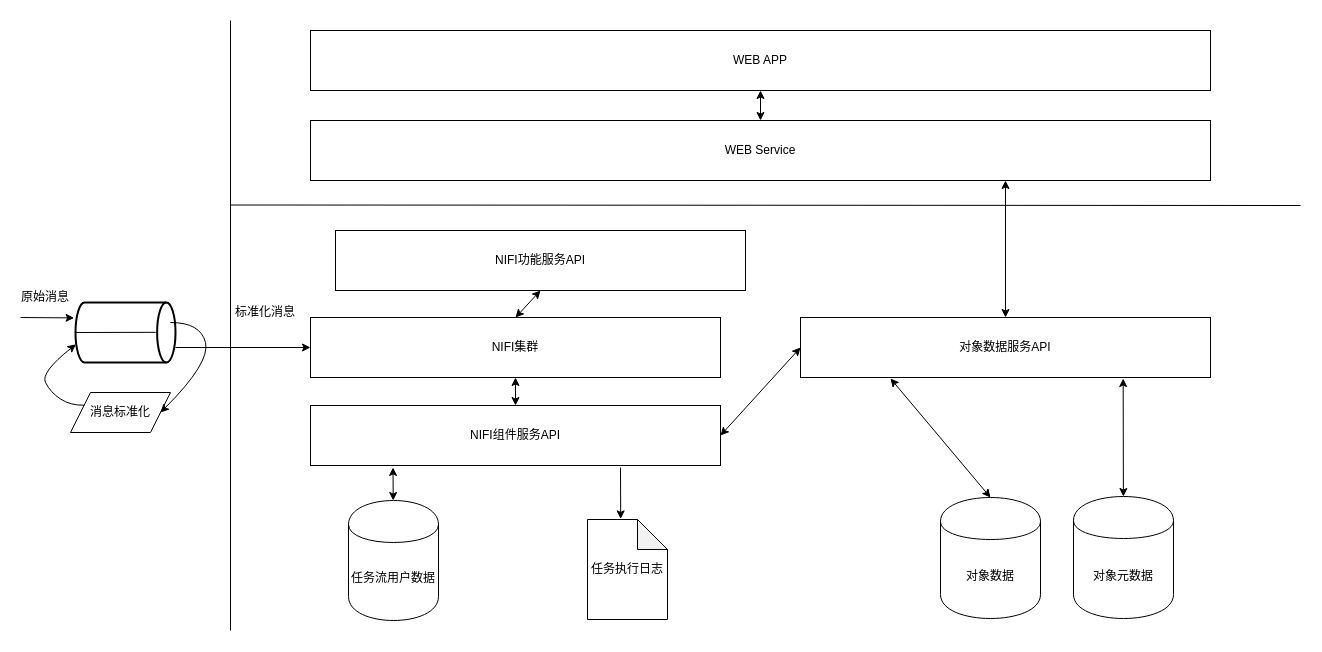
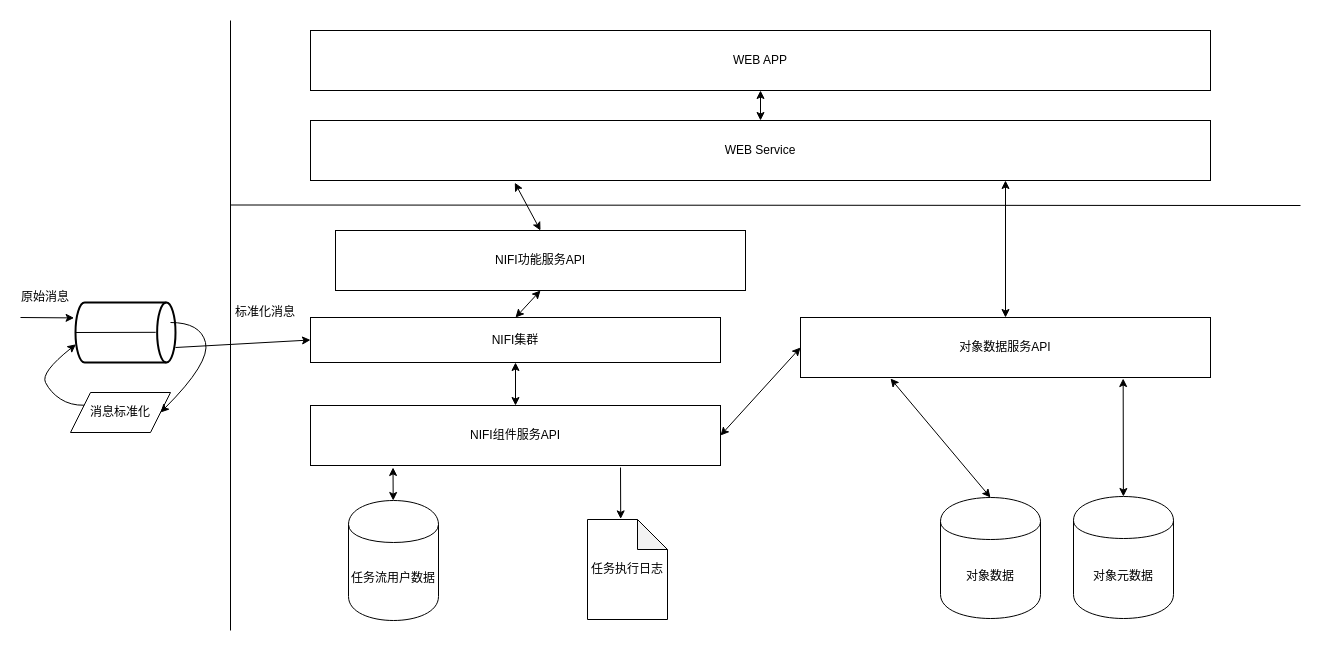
none -> (528, 207)
(516, 348) -> (516, 340)
